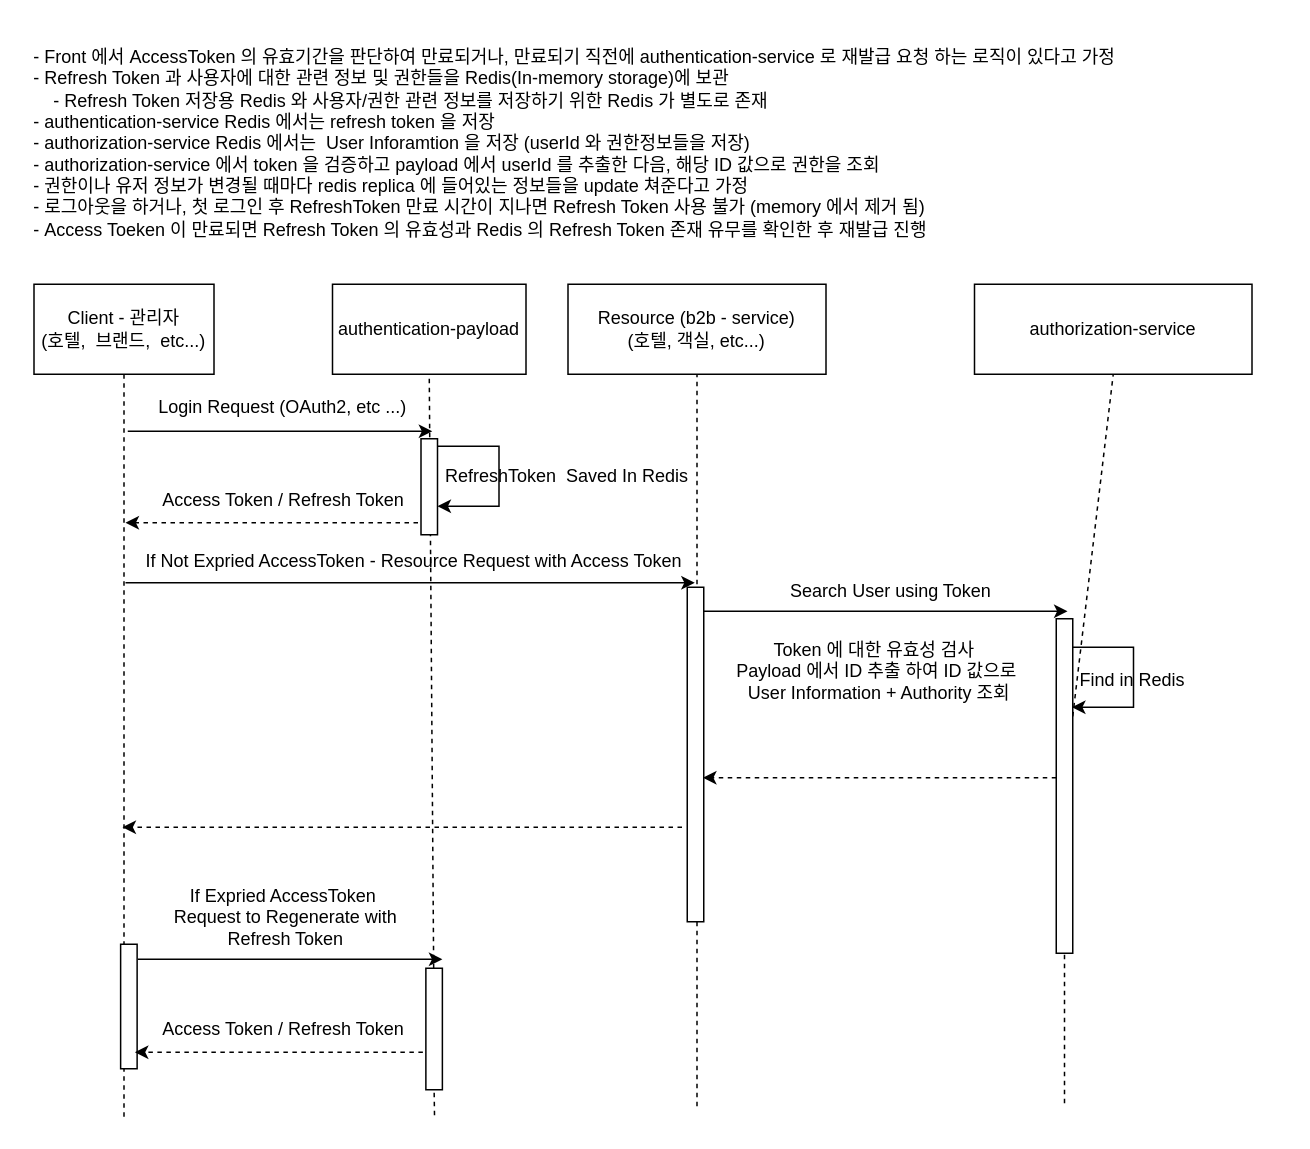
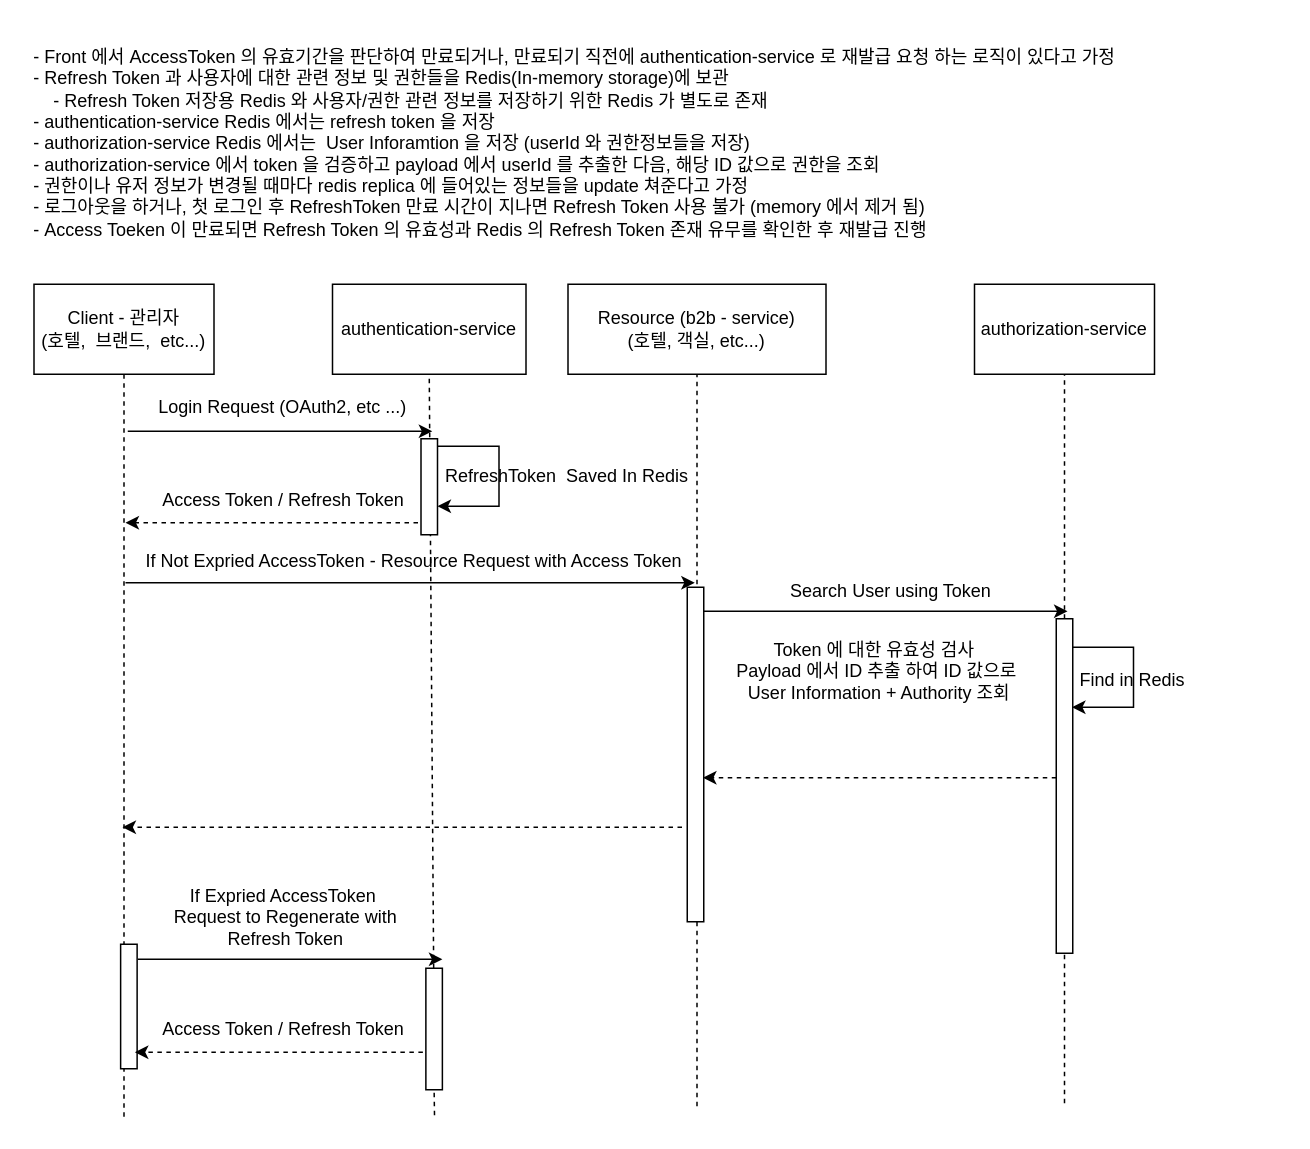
(429, 329) -> (429, 329)
(1113, 329) -> (1064, 329)
